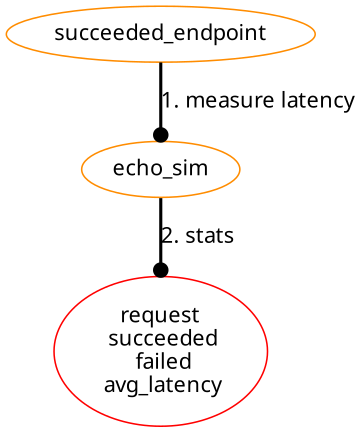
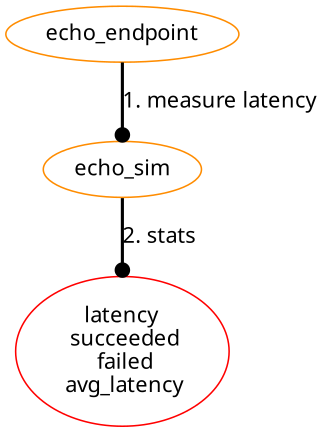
(161, 34) -> (122, 34)
(161, 351) -> (122, 351)
